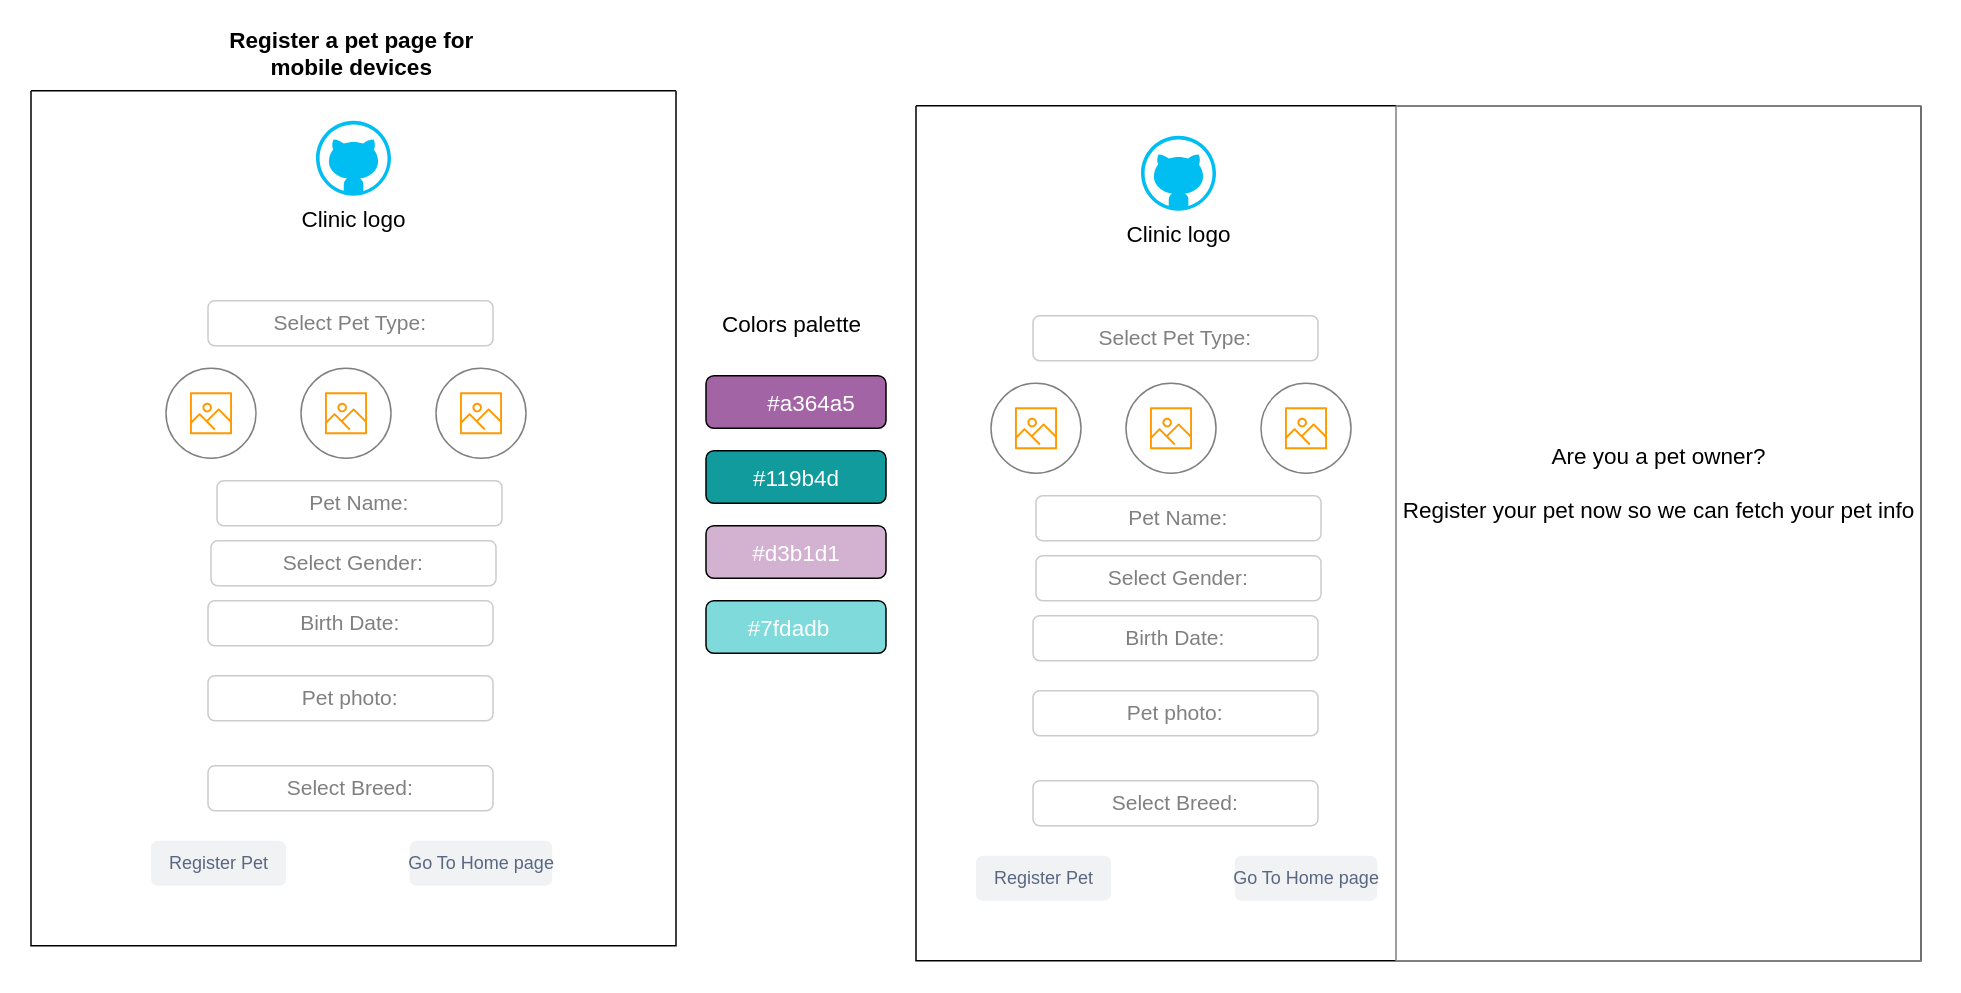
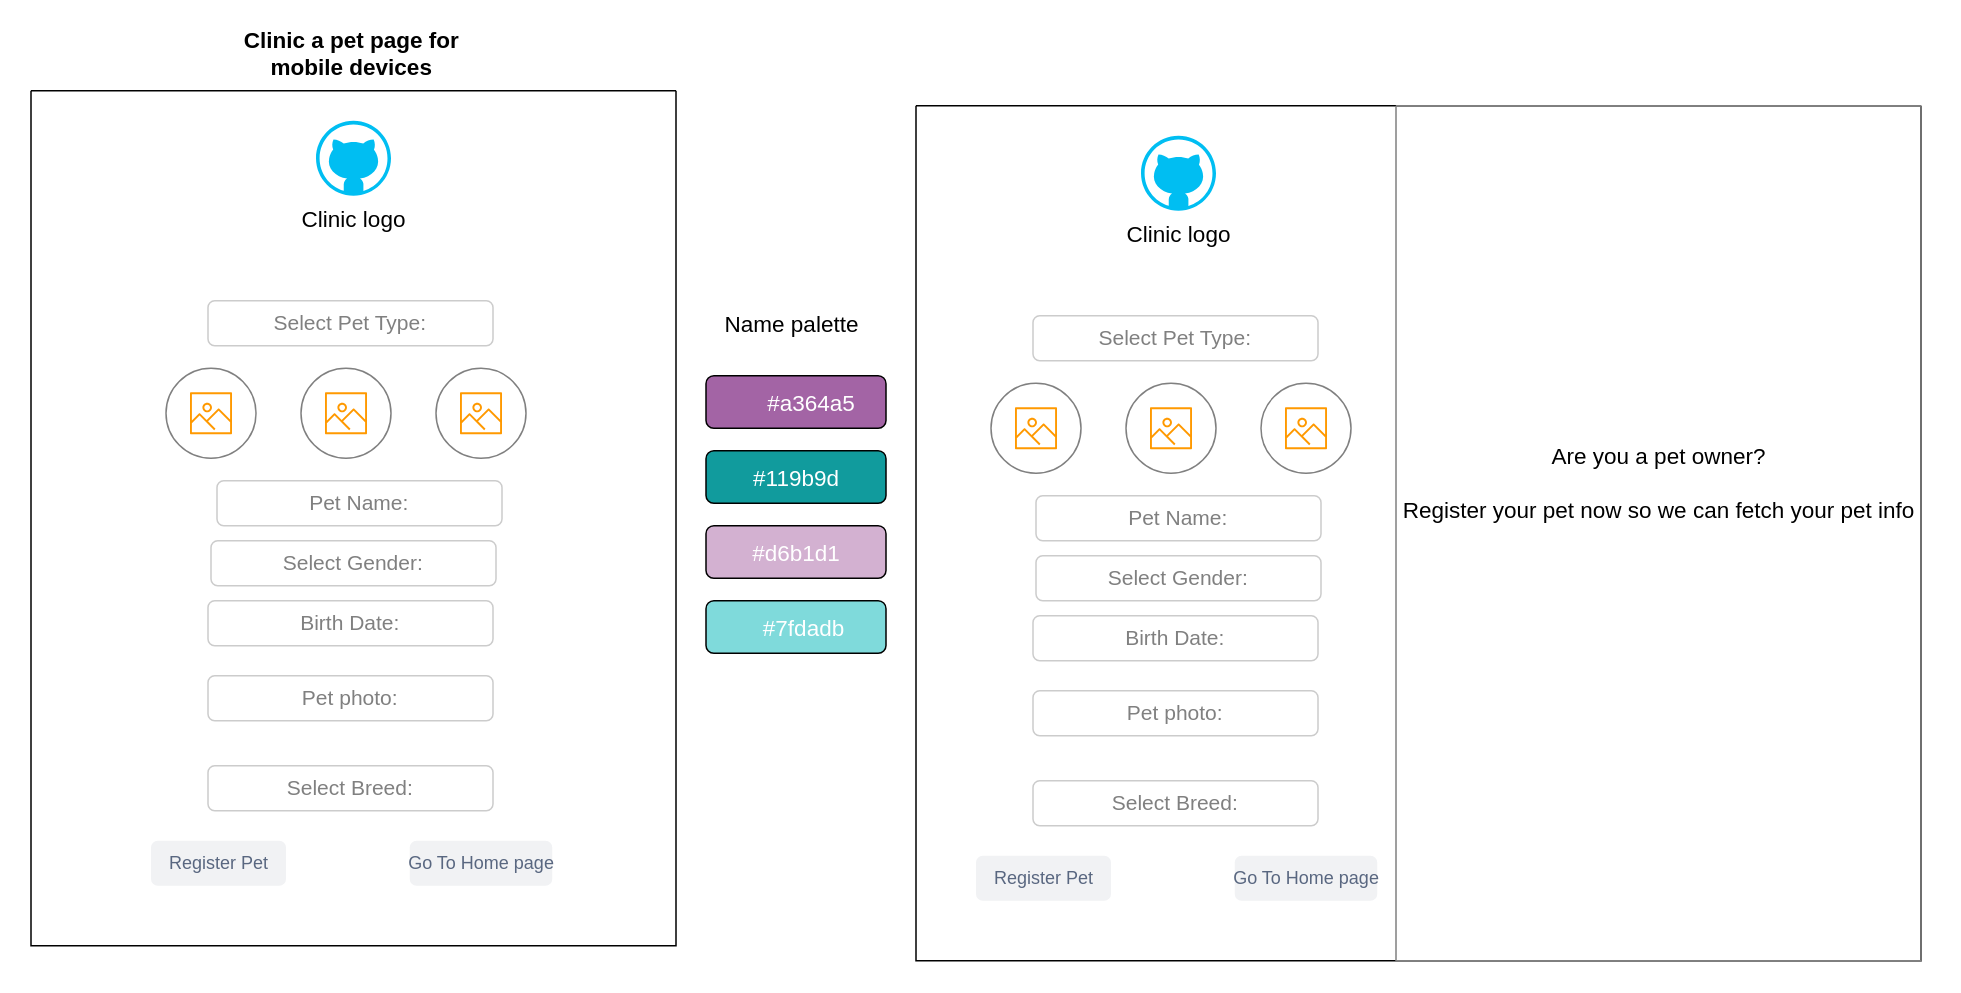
(352, 53) -> (352, 53)
(792, 323) -> (792, 323)
(797, 478) -> (797, 478)
(797, 553) -> (797, 553)
(788, 627) -> (803, 627)
